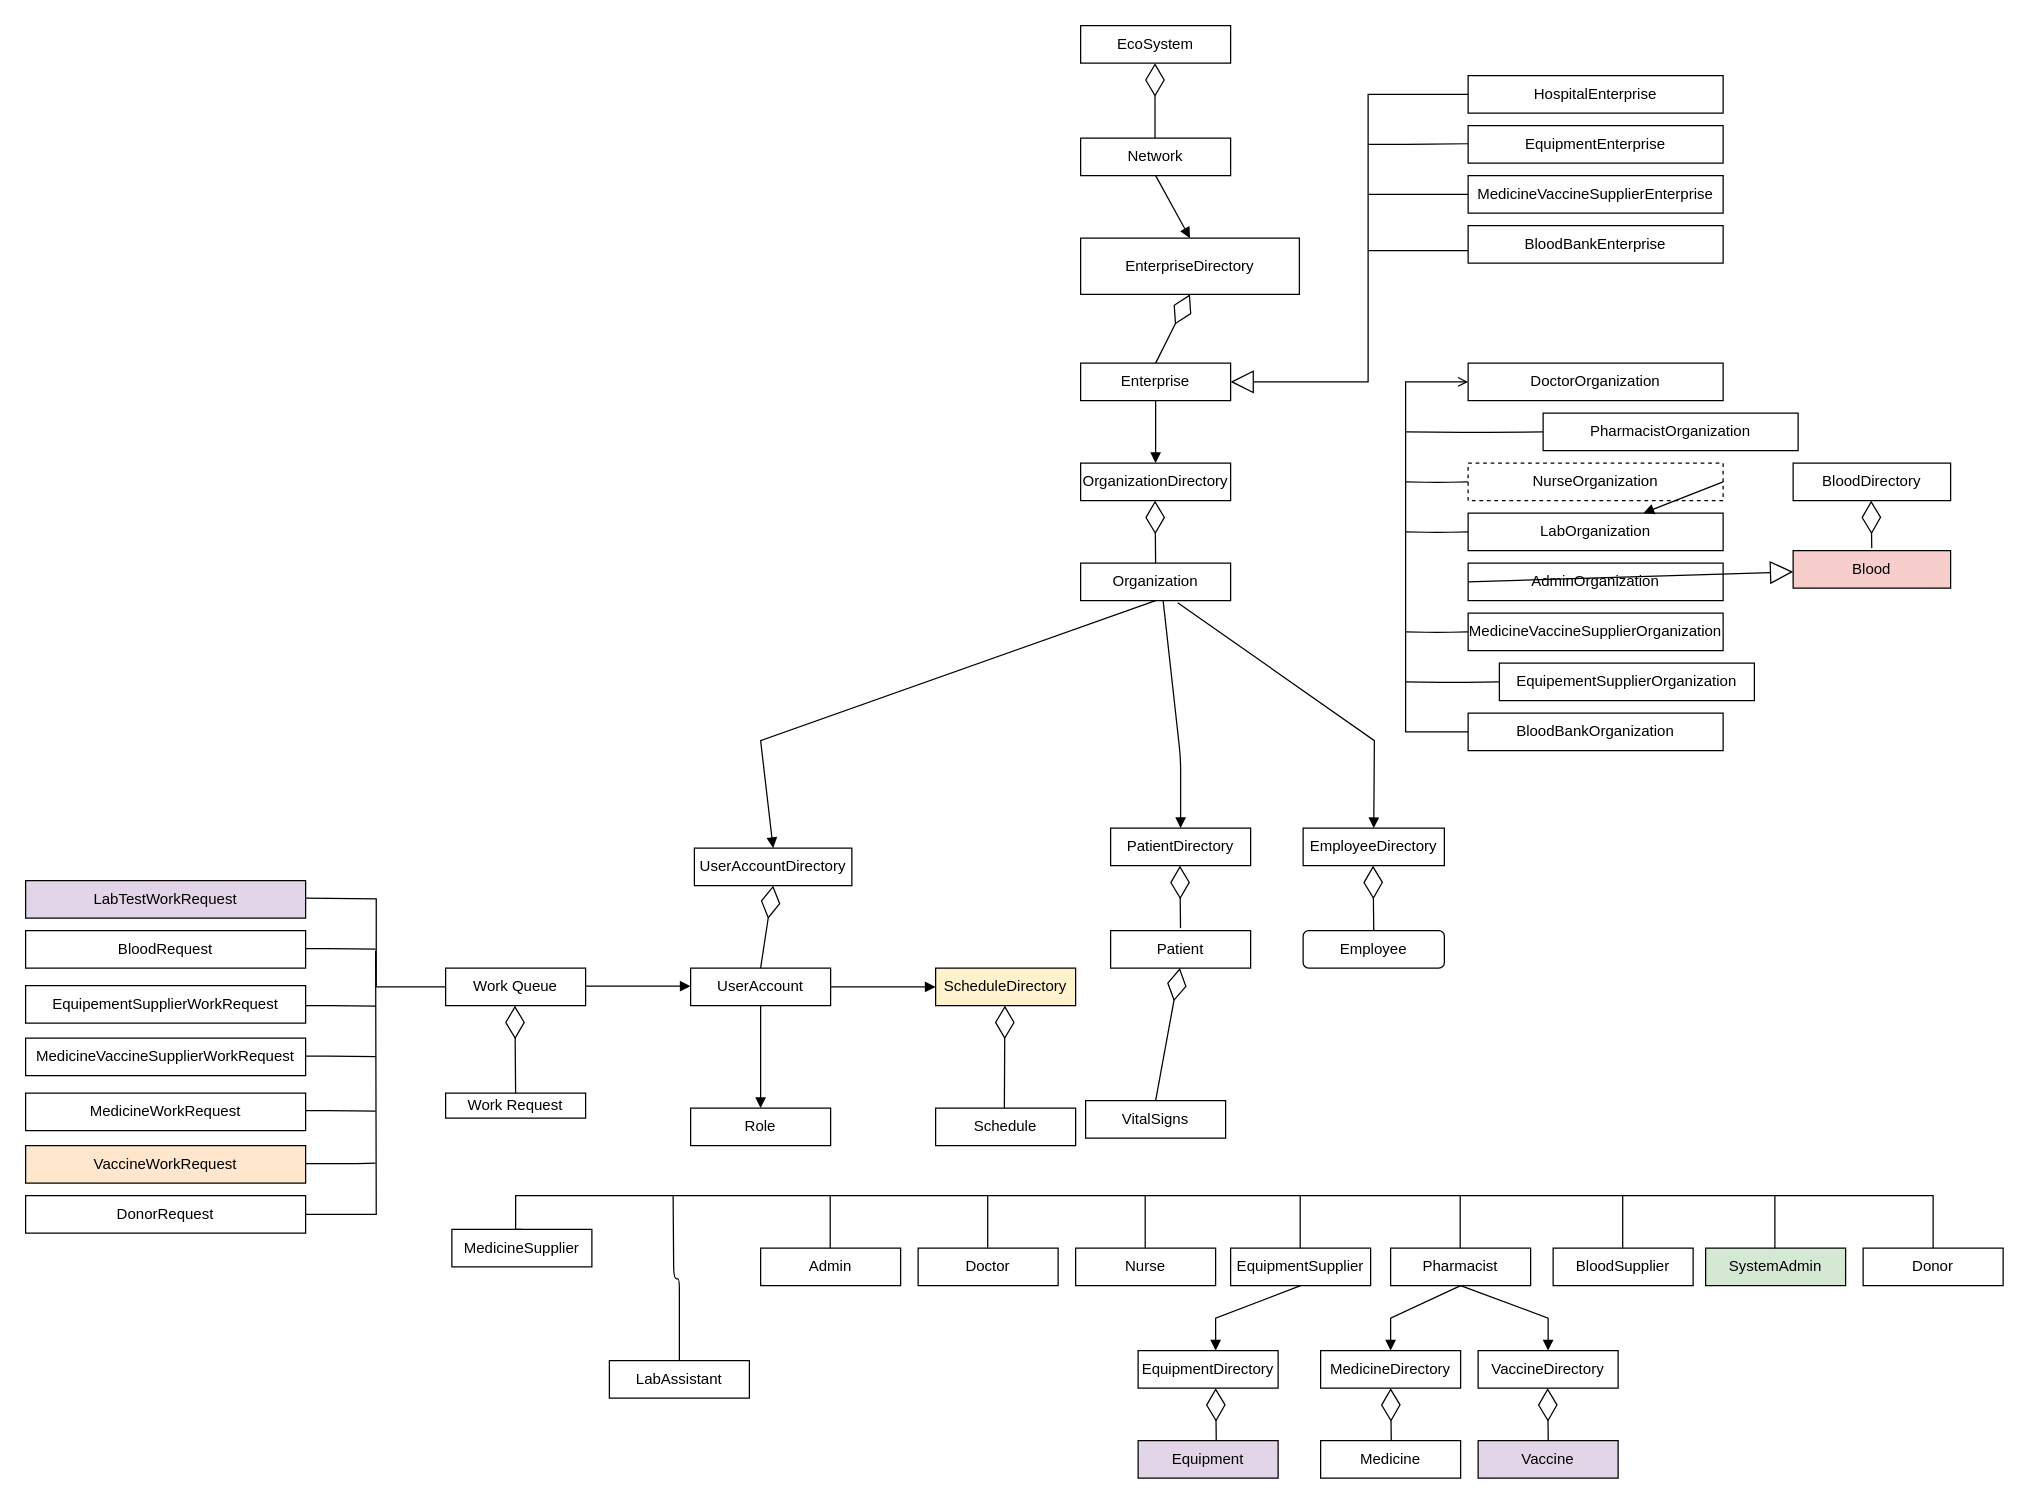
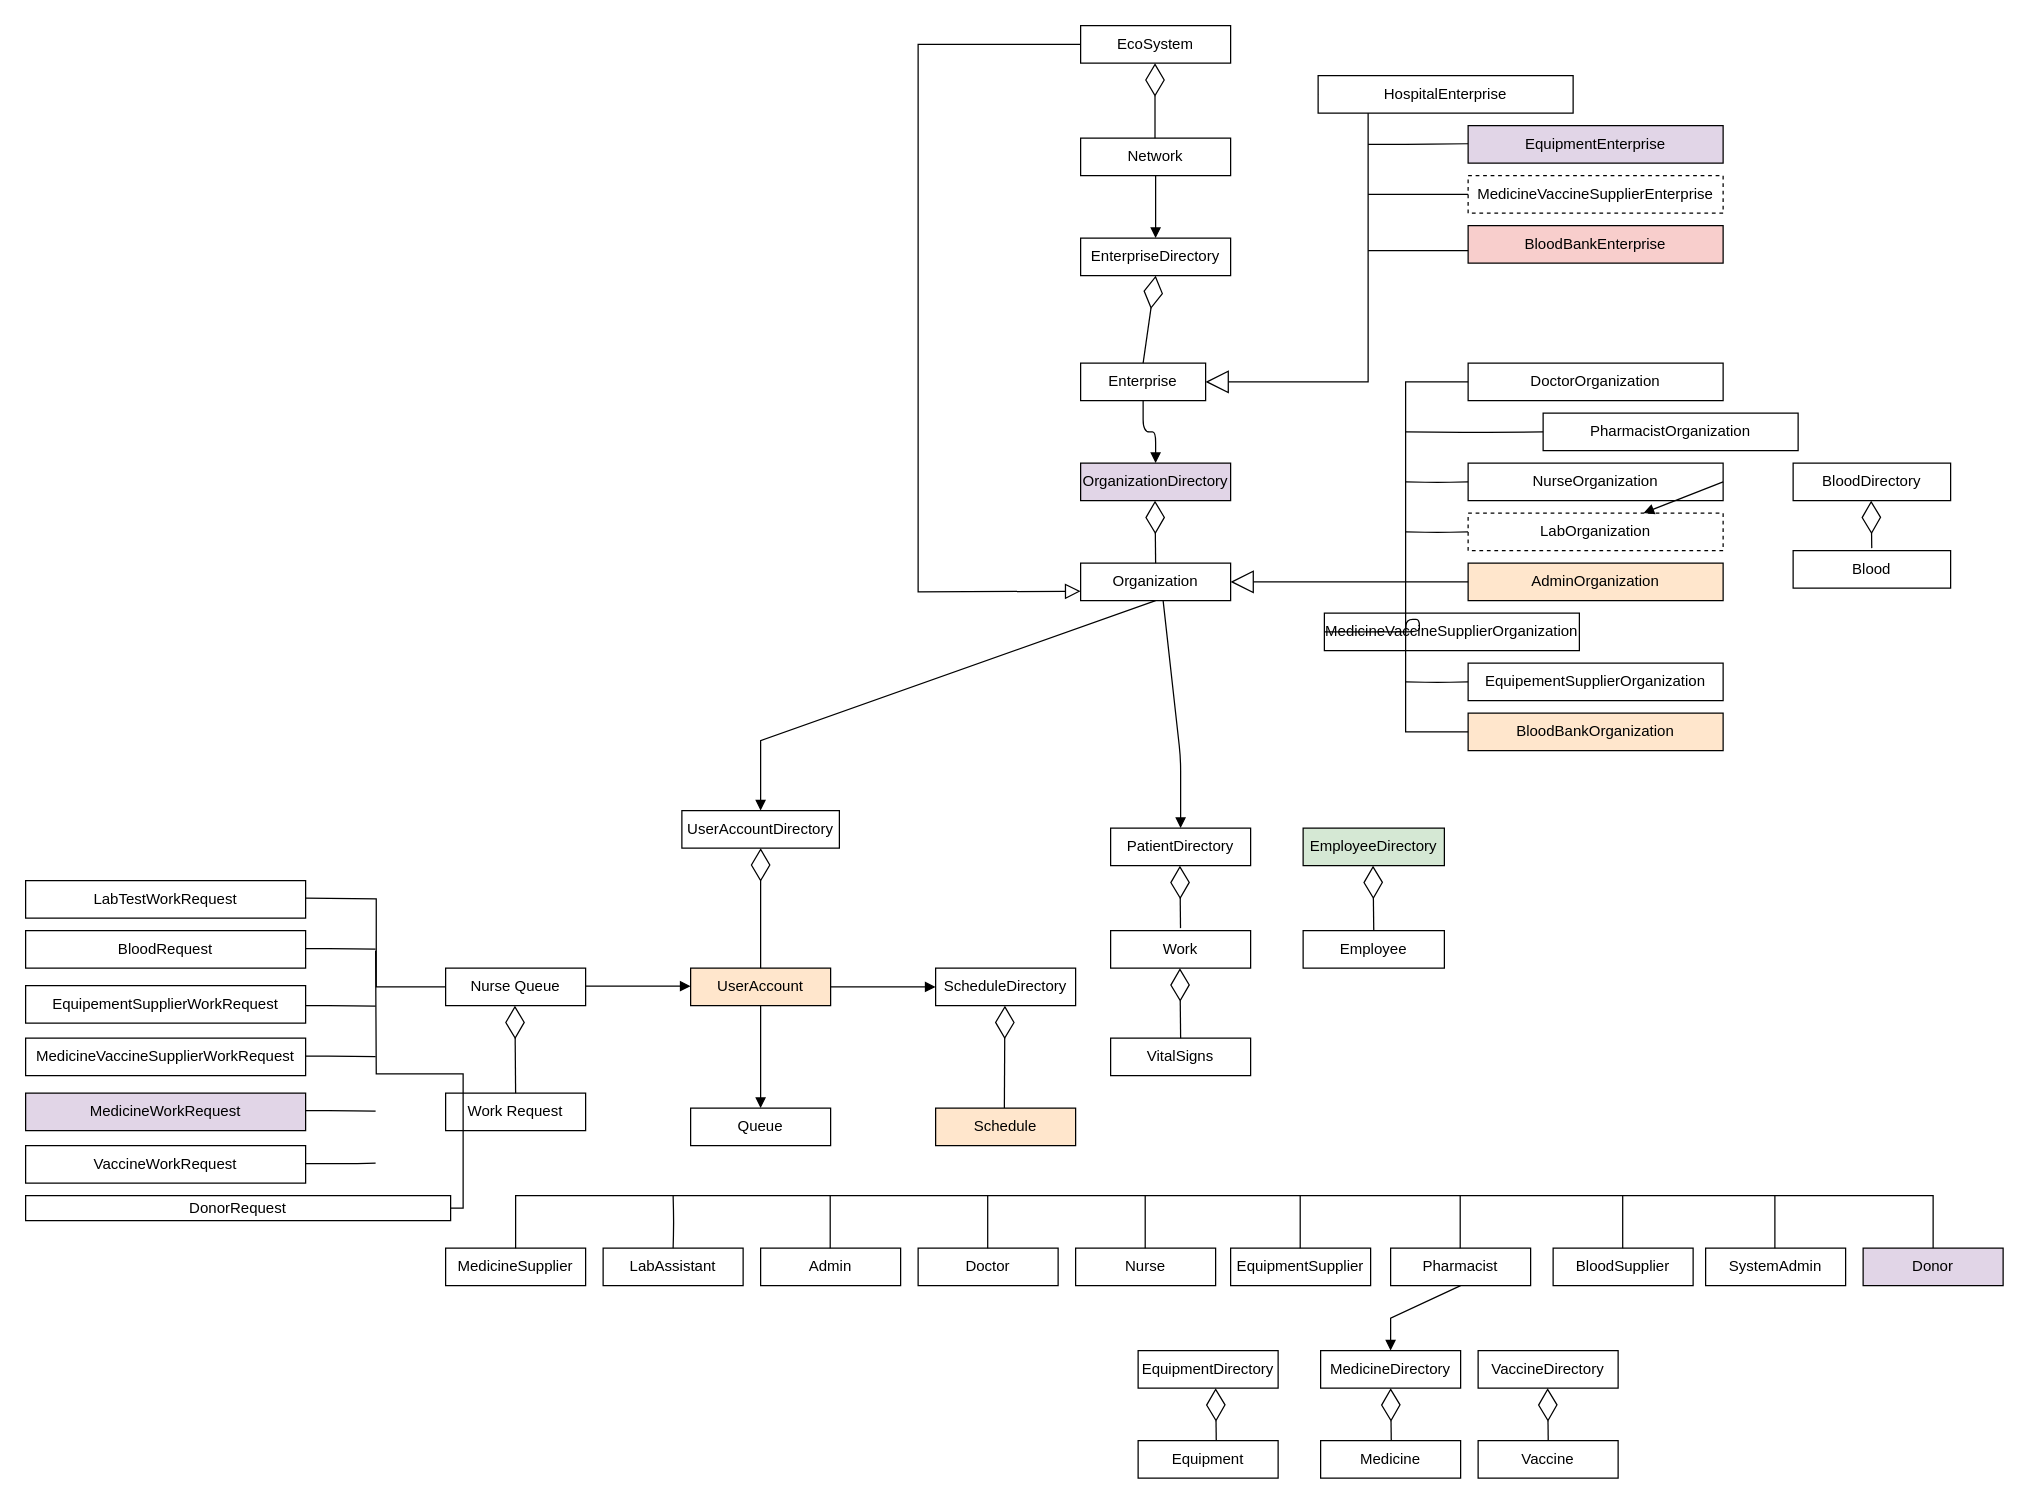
(1596, 94) -> (1446, 94)
(1596, 144) -> (1596, 144)
(1596, 194) -> (1596, 194)
(1596, 244) -> (1596, 244)
(1190, 266) -> (1156, 257)
none -> (918, 311)
(1156, 382) -> (1143, 382)
(1461, 382) -> (1462, 382)
(1156, 482) -> (1156, 482)
(1596, 482) -> (1596, 482)
(1596, 532) -> (1596, 532)
(1872, 569) -> (1872, 569)
(1619, 577) -> (1361, 582)
(1596, 582) -> (1596, 582)
(1596, 632) -> (1452, 632)
(1627, 682) -> (1596, 682)
(1307, 694) -> none
(1596, 732) -> (1596, 732)
(1374, 847) -> (1374, 847)
(773, 867) -> (761, 829)
(166, 899) -> (166, 899)
(1181, 949) -> (1181, 949)
(1374, 949) -> (1374, 949)
(516, 987) -> (516, 987)
(761, 987) -> (761, 987)
(1006, 987) -> (1006, 987)
(516, 1106) -> (516, 1112)
(166, 1112) -> (166, 1112)
(1156, 1119) -> (1181, 1057)
(761, 1127) -> (761, 1127)
(1006, 1127) -> (1006, 1127)
(166, 1164) -> (166, 1164)
(166, 1214) -> (238, 1208)
(522, 1248) -> (516, 1267)
(1776, 1267) -> (1776, 1267)
(1933, 1267) -> (1933, 1267)
(1248, 1306) -> none
(1515, 1306) -> none
(679, 1379) -> (673, 1267)
(1208, 1459) -> (1208, 1459)
(1548, 1459) -> (1548, 1459)
